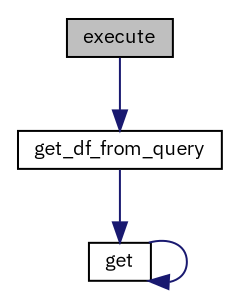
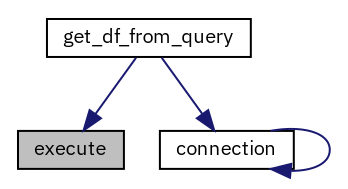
(120, 84) -> (116, 86)
(120, 262) -> (227, 150)
